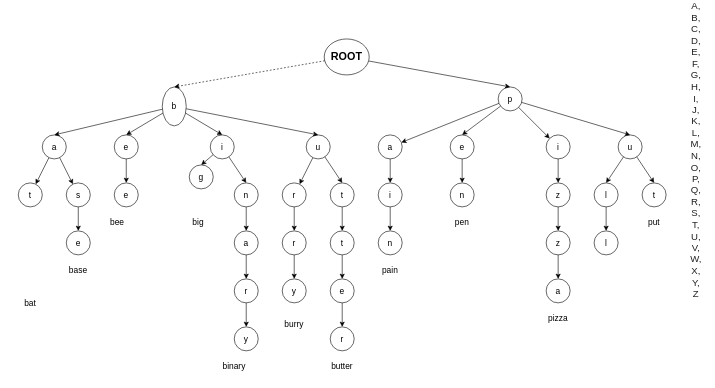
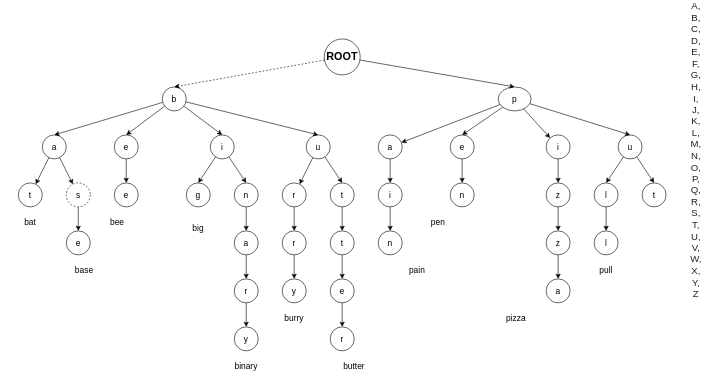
(347, 57) -> (342, 57)
(510, 99) -> (515, 99)
(174, 106) -> (174, 99)
(201, 177) -> (198, 195)
(78, 195) -> (78, 195)
(198, 222) -> (198, 228)
(462, 222) -> (438, 222)
(654, 222) -> none
(78, 270) -> (84, 270)
(390, 270) -> (417, 270)
none -> (606, 270)
(30, 303) -> (30, 222)
(558, 318) -> (516, 318)
(294, 324) -> (294, 318)
(234, 366) -> (246, 366)
(342, 366) -> (354, 366)
